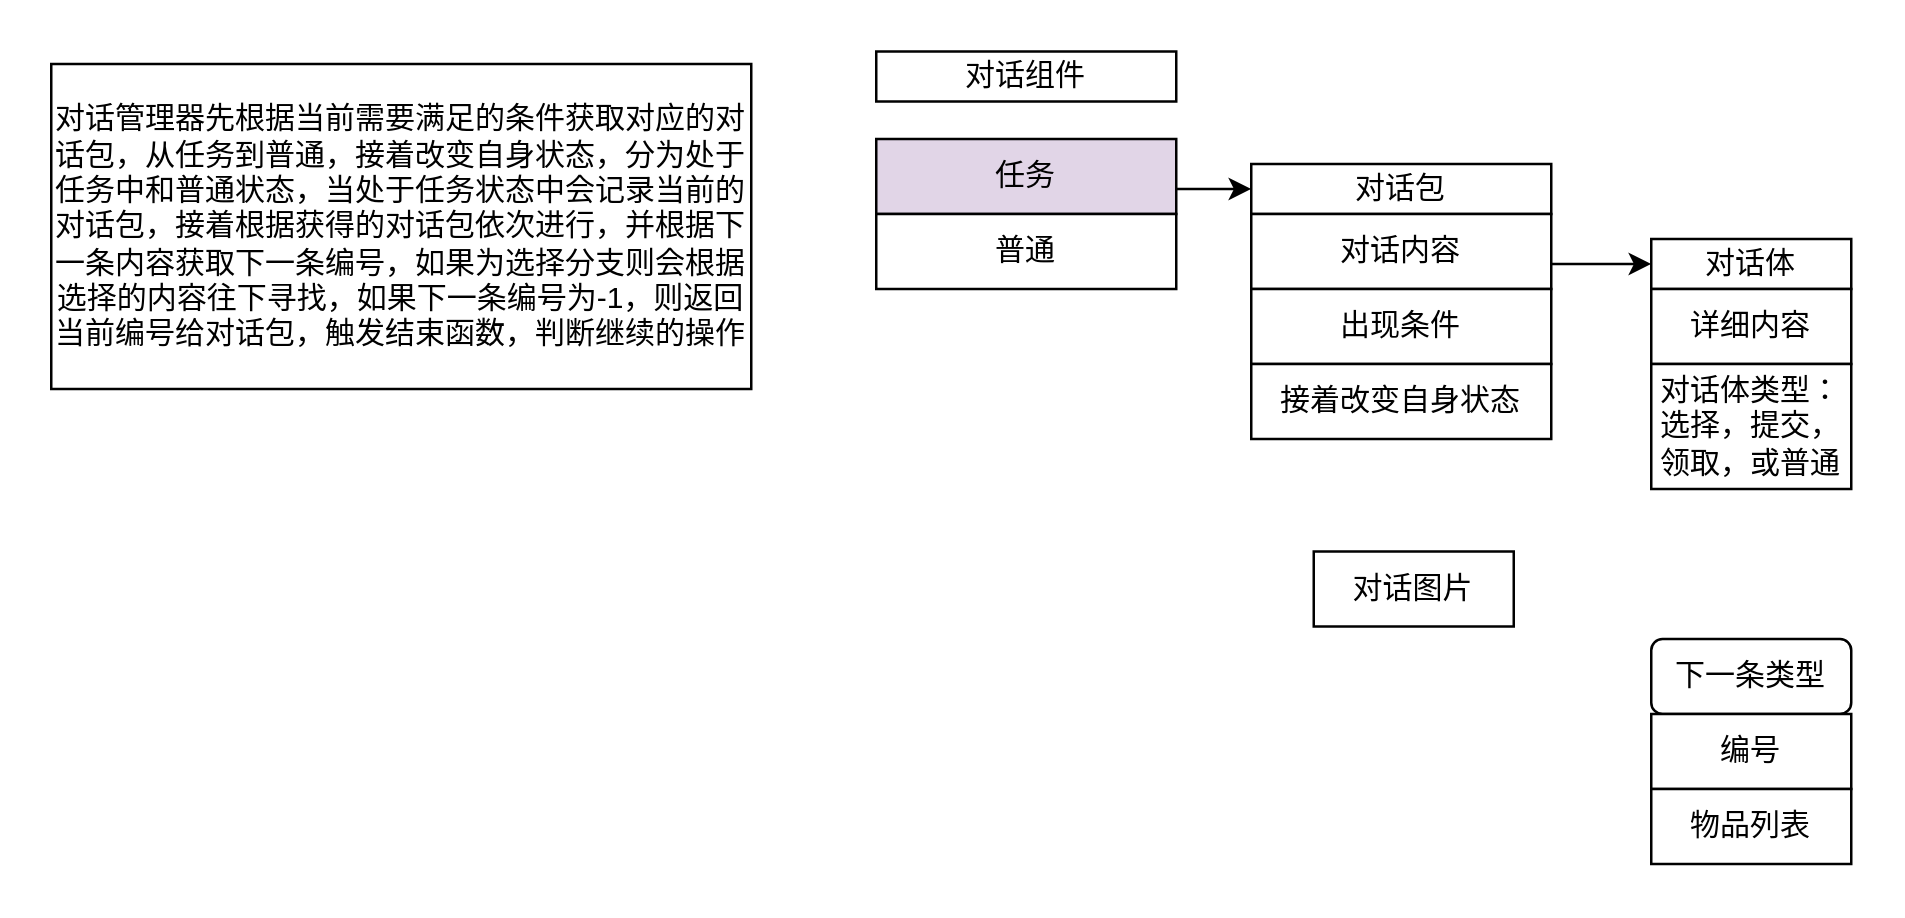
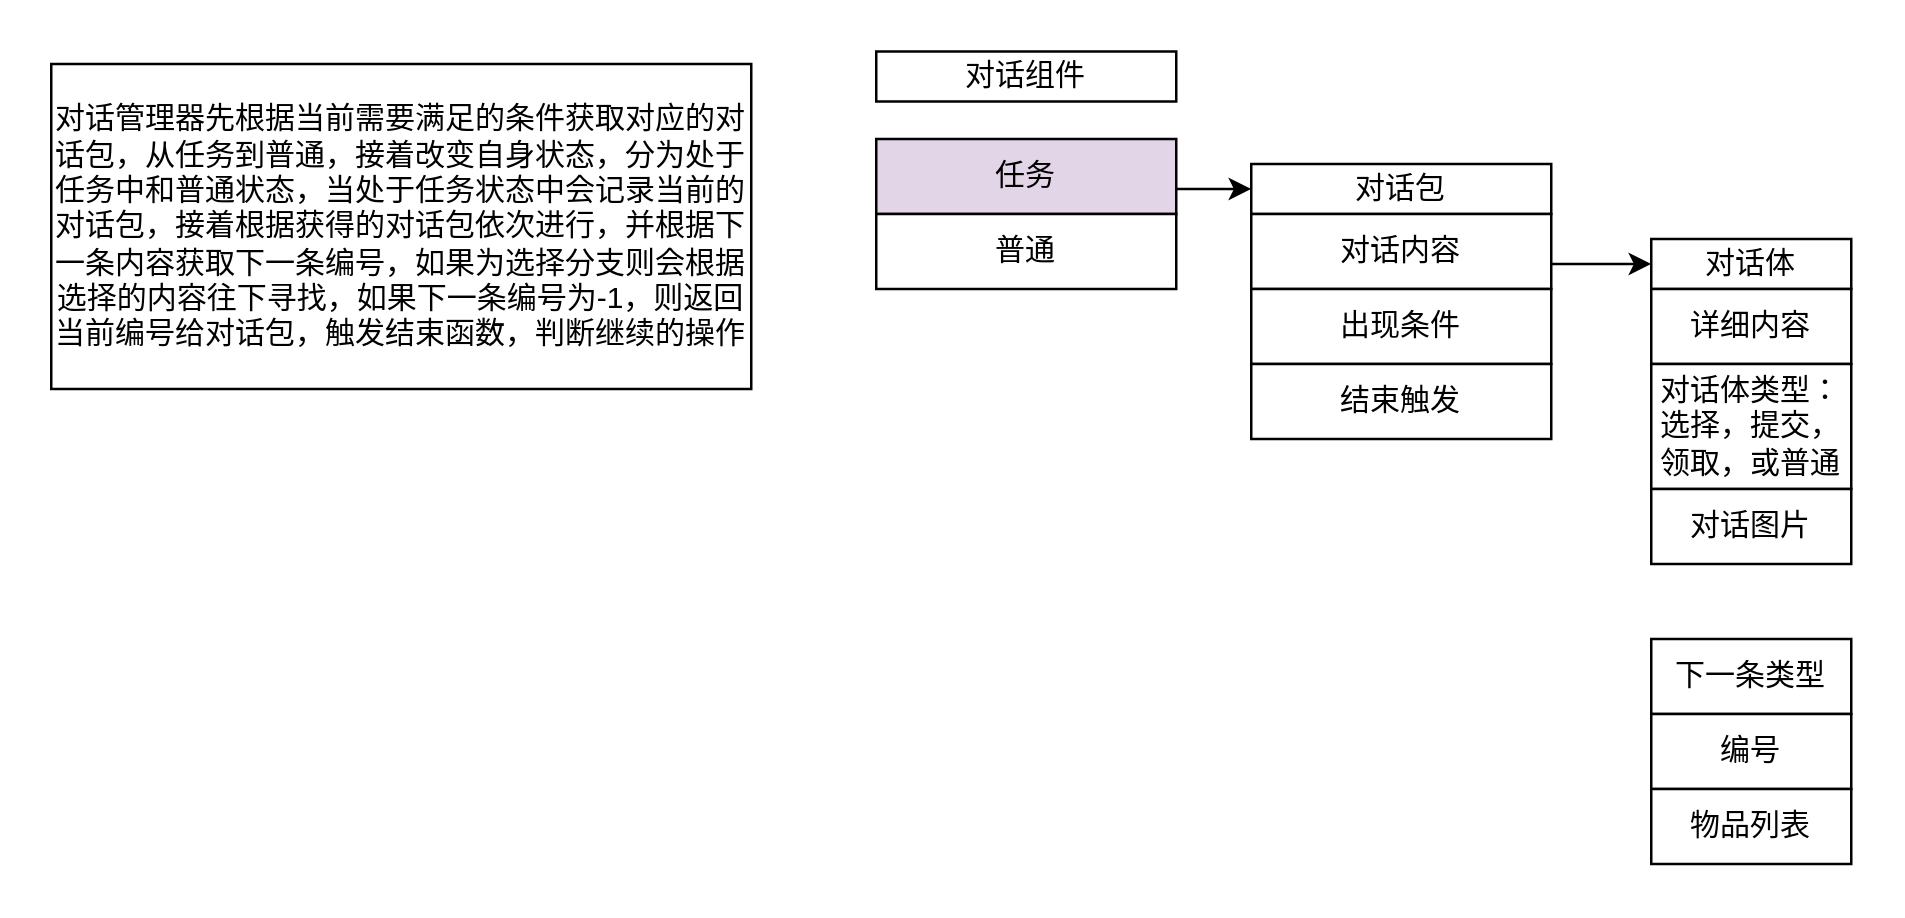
(1401, 401) -> (1401, 401)
(1414, 589) -> (1751, 526)
(1751, 676) -> (1751, 676)
